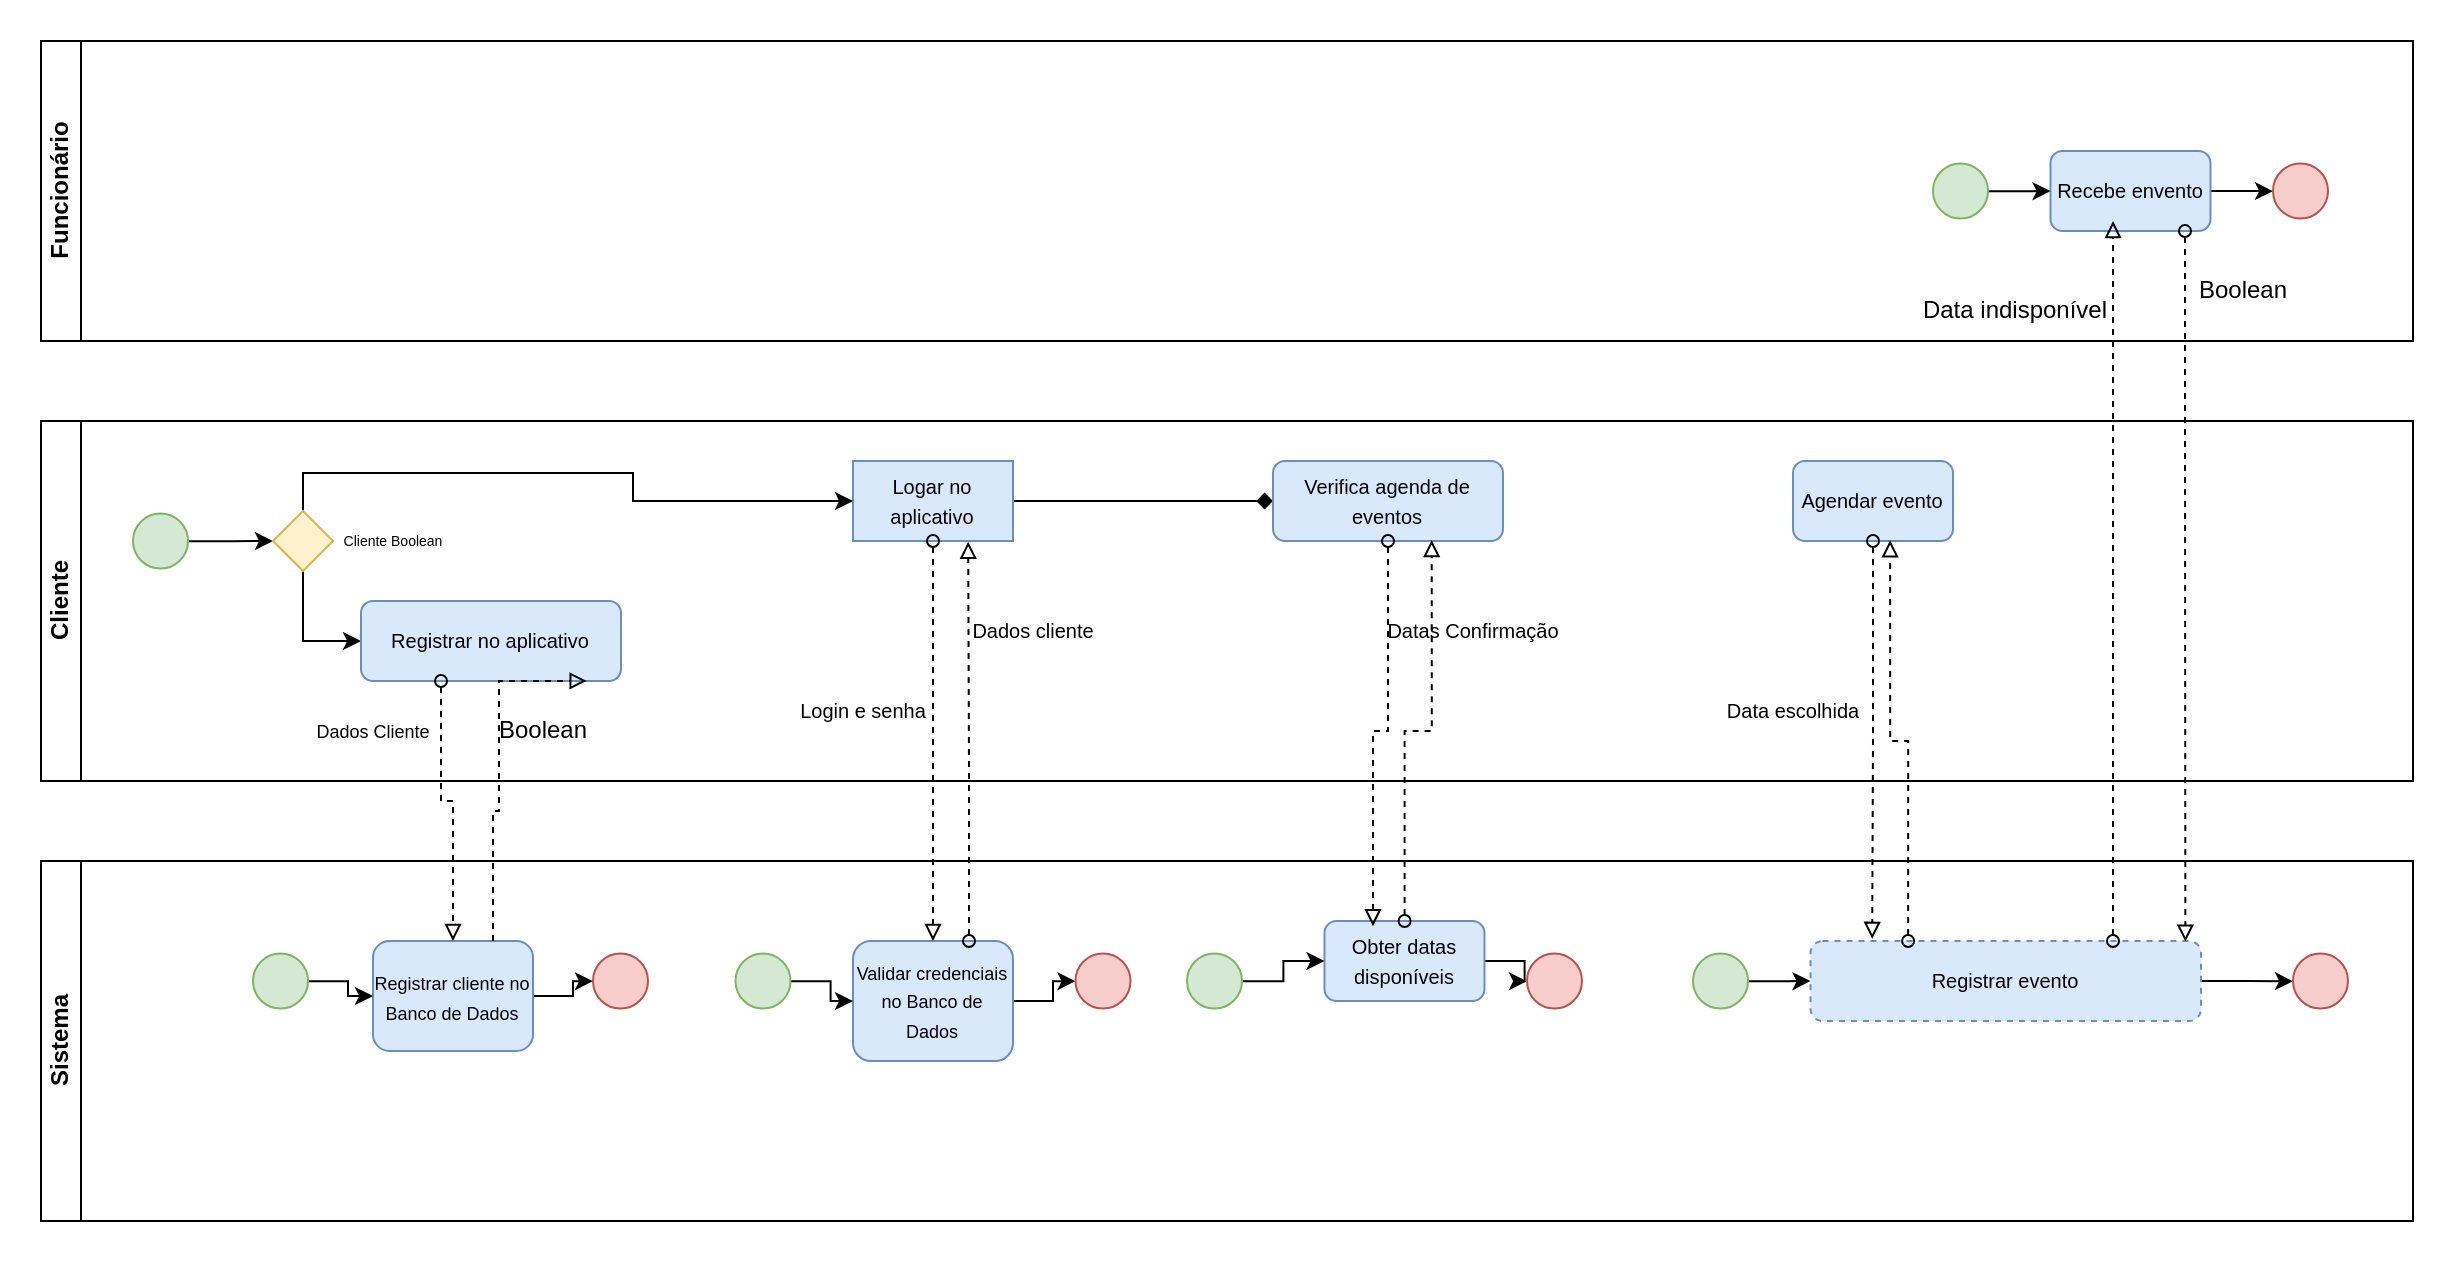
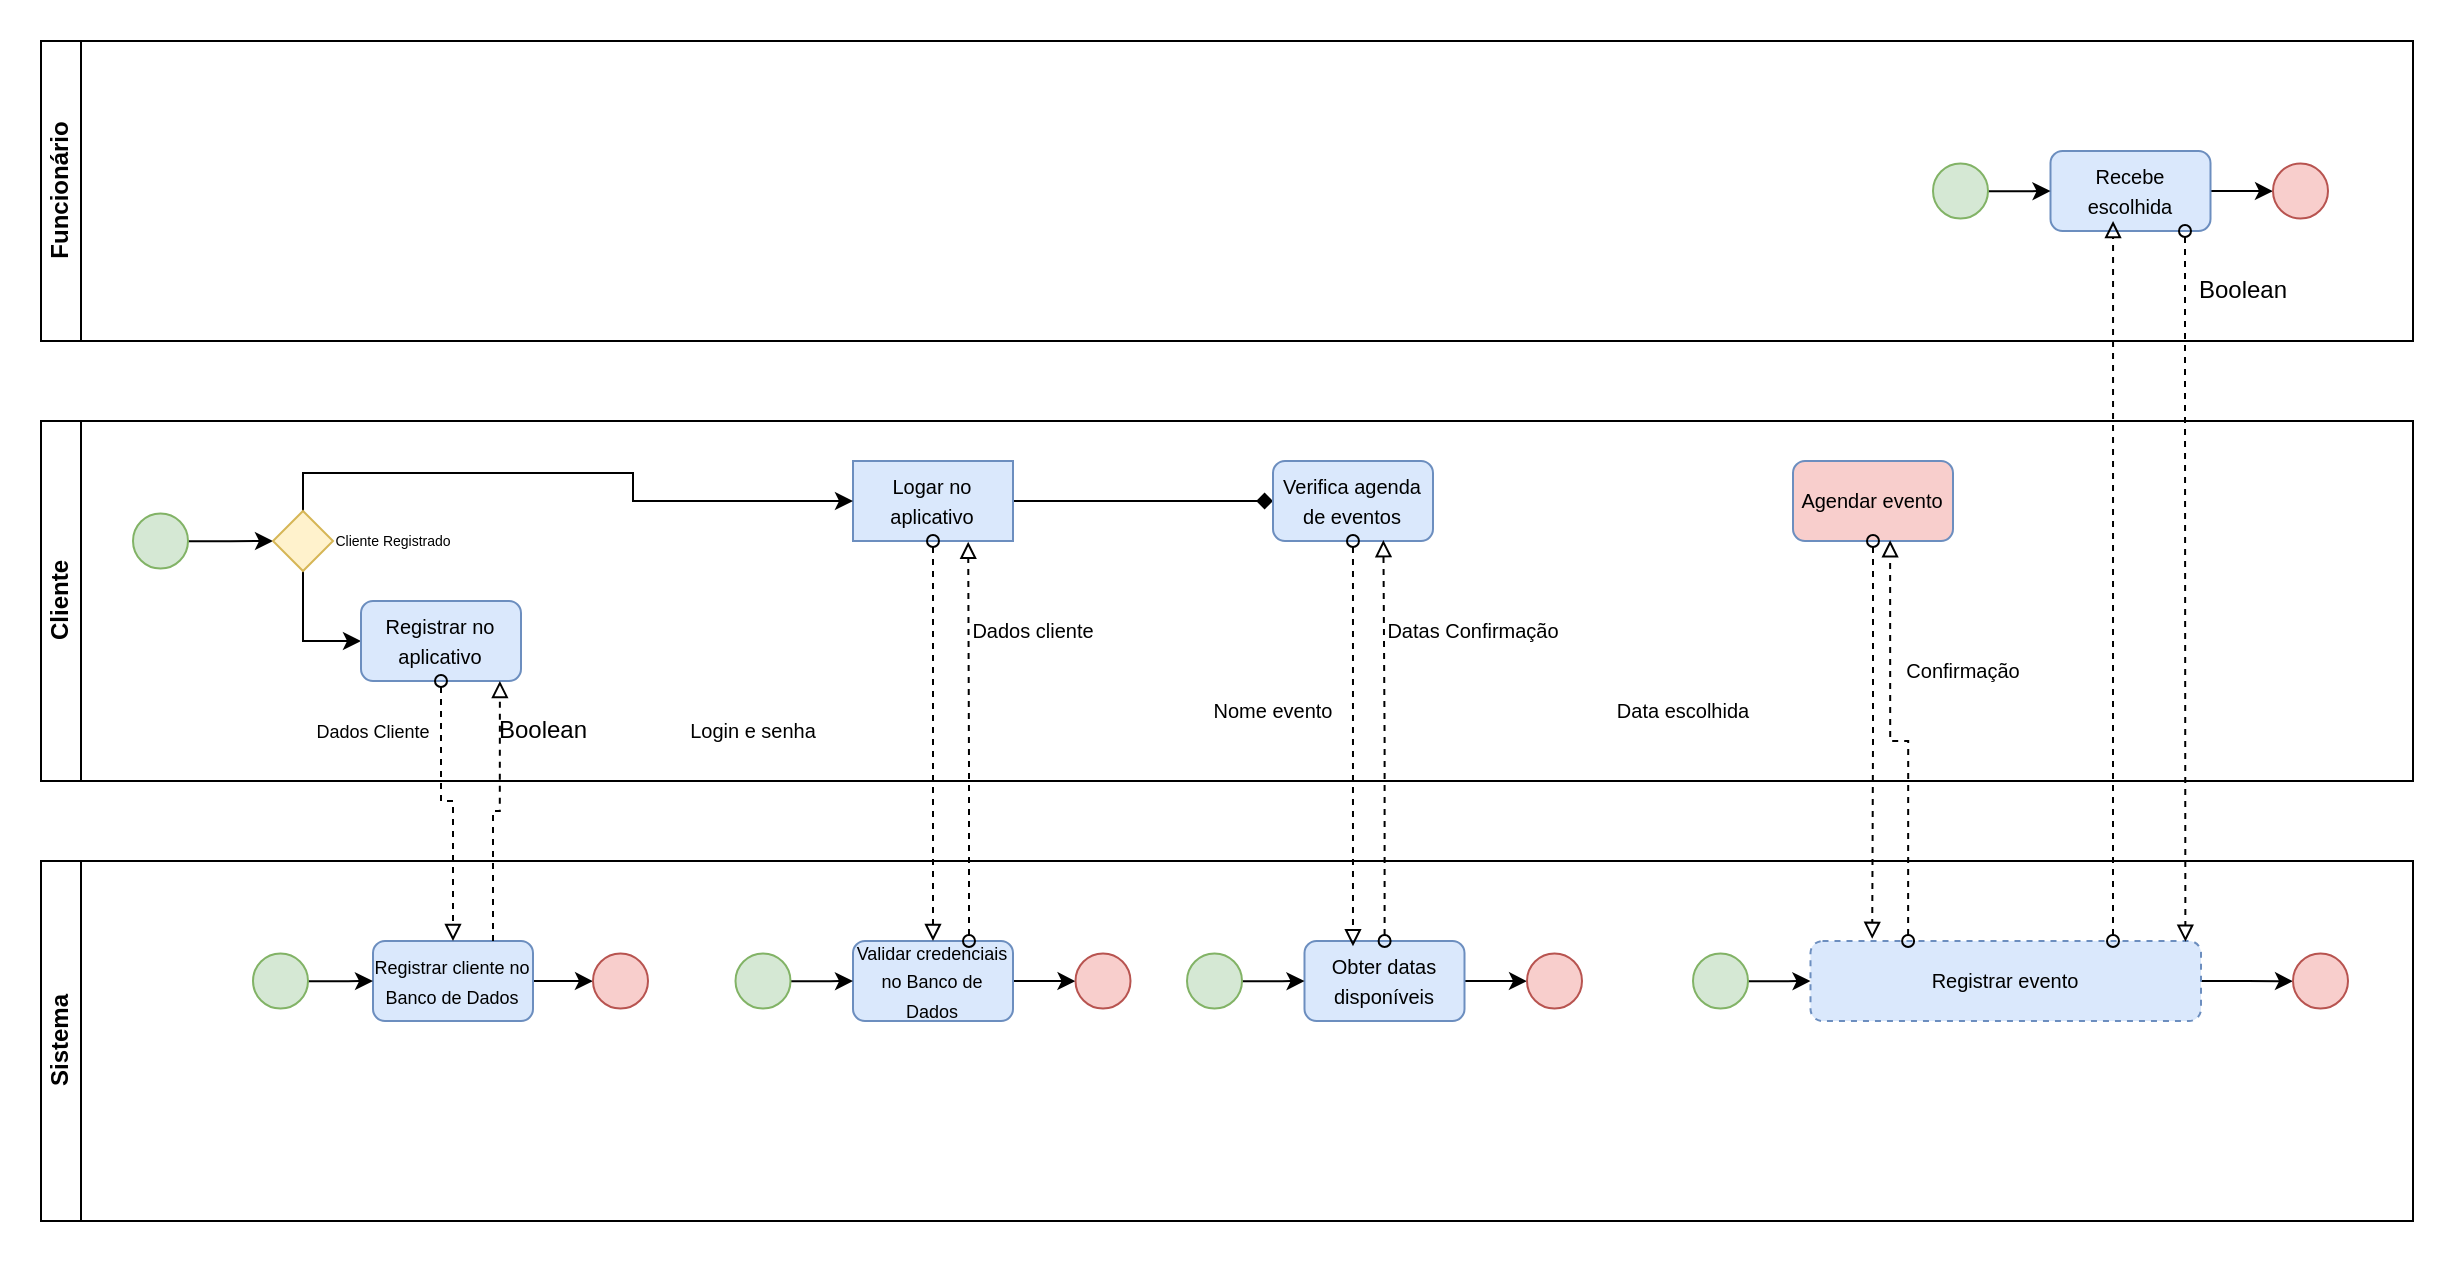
(2131, 191) -> (2131, 191)
(2015, 311) -> none
(1388, 501) -> (1353, 501)
(1873, 501) -> (1873, 501)
(394, 539) -> (394, 539)
(491, 641) -> (441, 641)
none -> (1963, 671)
(863, 711) -> (753, 731)
none -> (1273, 711)
(1793, 711) -> (1683, 711)
(1405, 961) -> (1385, 981)
(453, 996) -> (453, 981)
(933, 1001) -> (933, 981)
